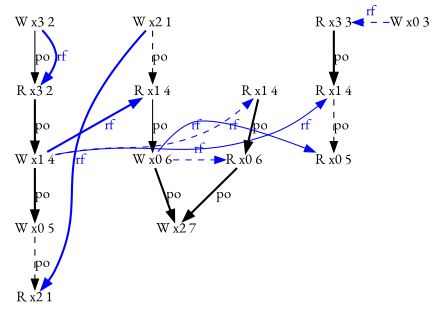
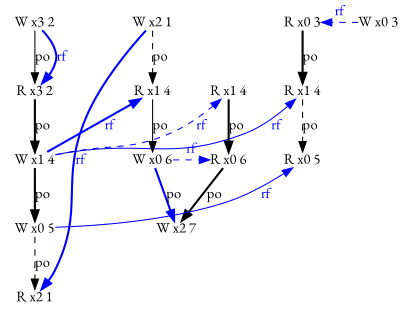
(334, 22) -> (303, 22)
(232, 125) -> (167, 216)
(163, 189) -> (163, 189)
